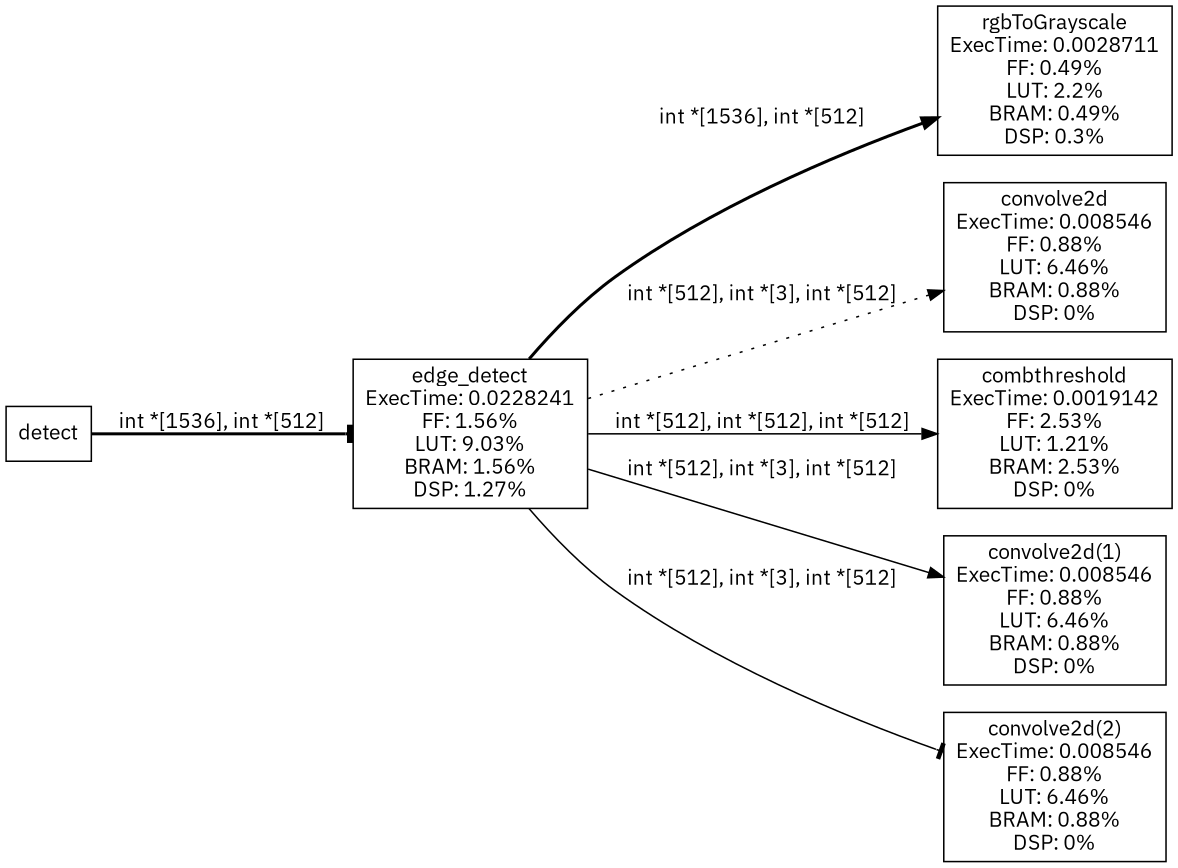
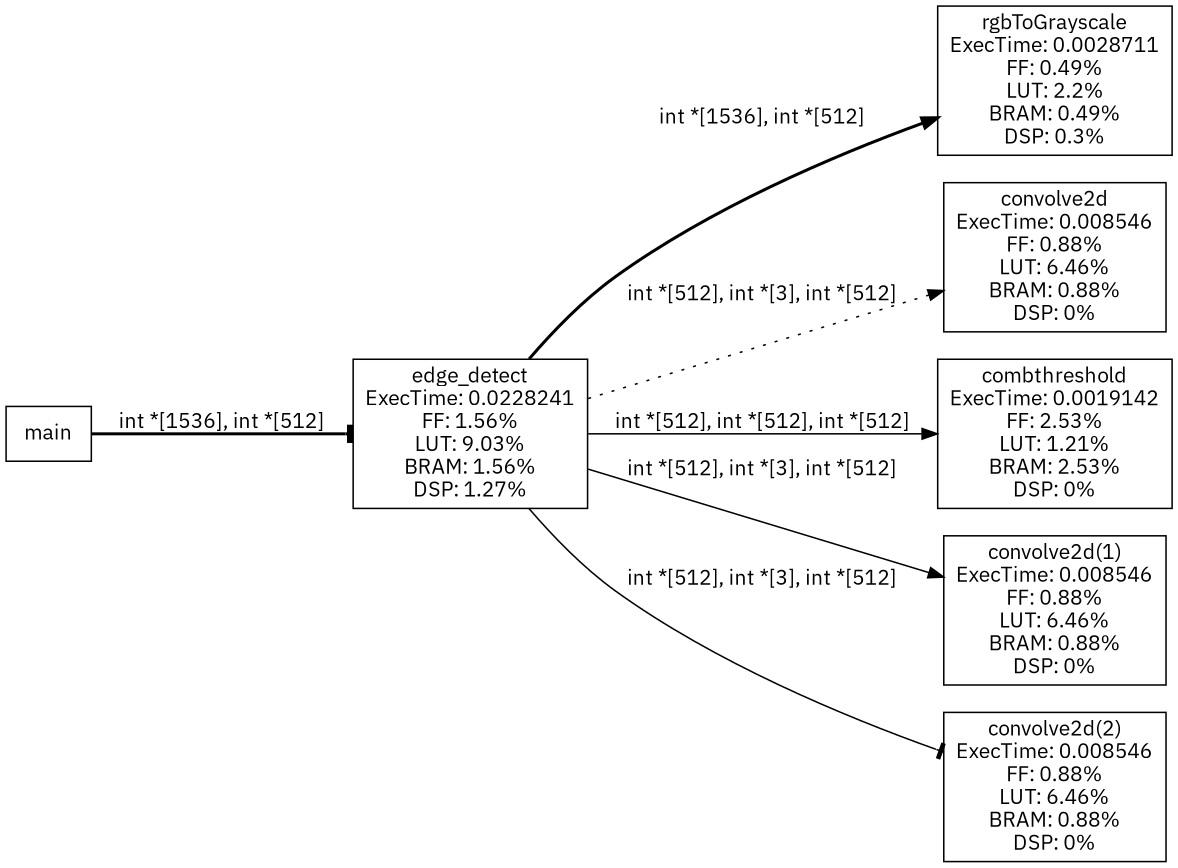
(49, 434) -> (49, 434)
